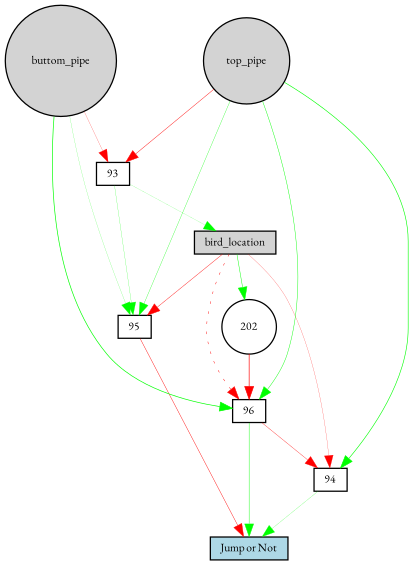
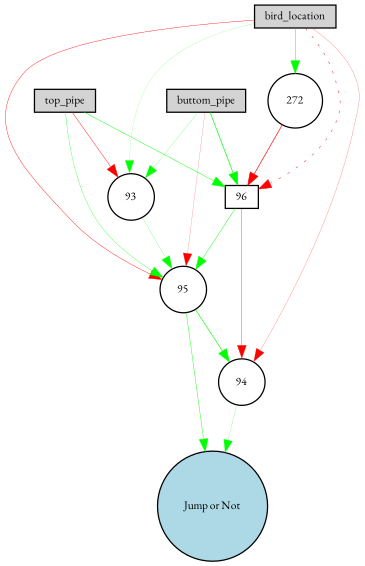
(61, 61) -> (206, 101)
(247, 61) -> (65, 101)
(93, 131) -> (176, 140)
(113, 174) -> (131, 197)
(167, 205) -> (163, 66)
(93, 211) -> (196, 183)
(408, 253) -> (209, 330)
(135, 327) -> (183, 290)
(249, 327) -> (295, 101)
(189, 432) -> (195, 376)
(249, 473) -> (219, 234)
(331, 480) -> (242, 382)
(249, 548) -> (213, 506)
